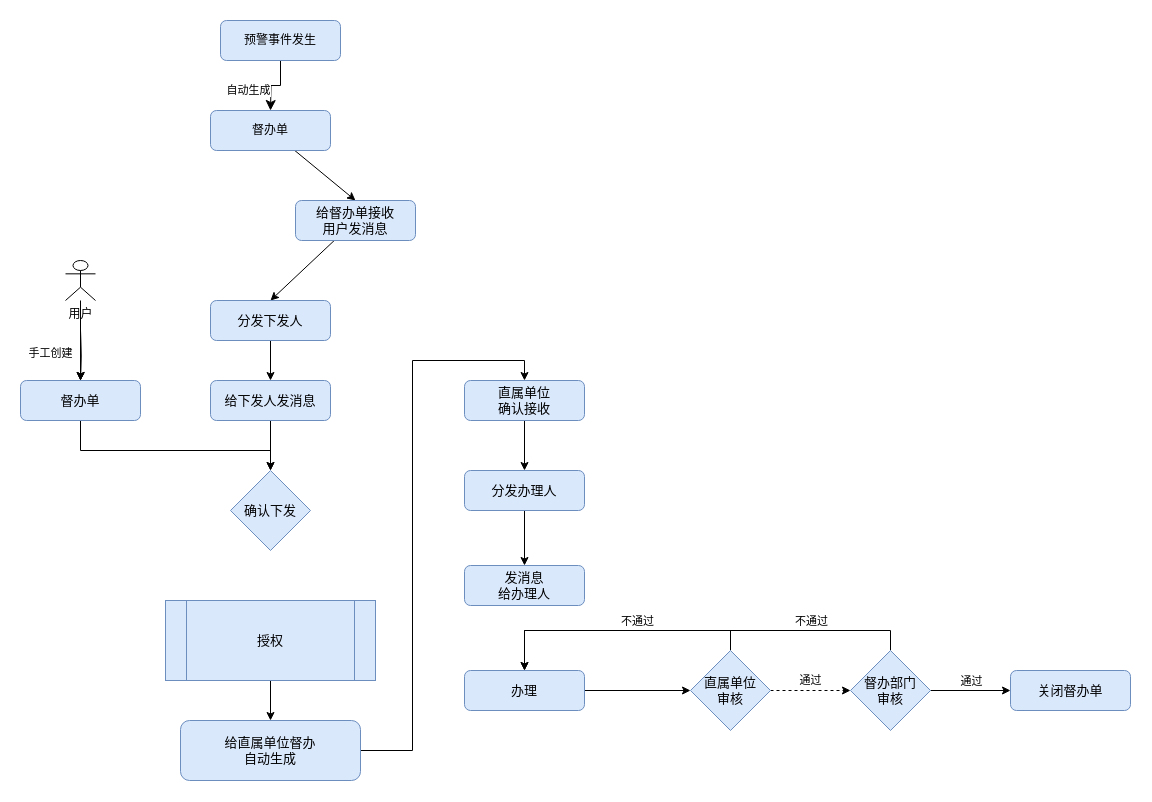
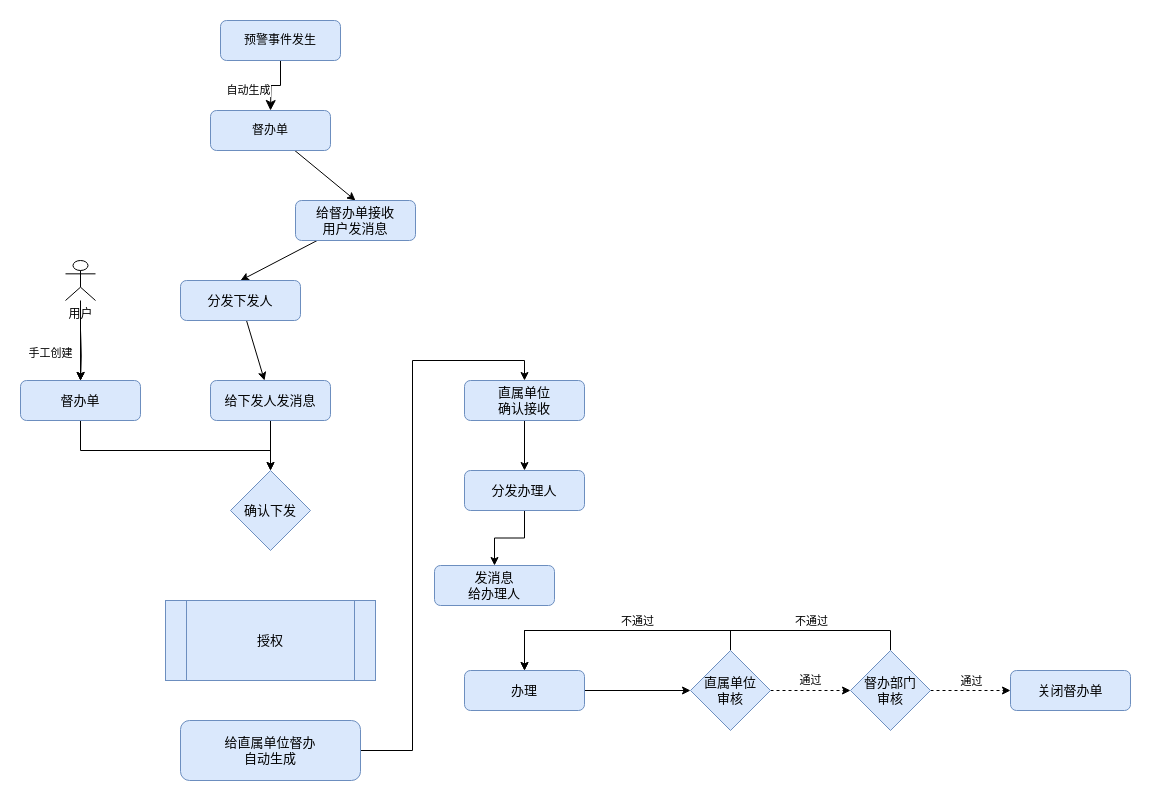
(271, 321) -> (241, 301)
(525, 586) -> (495, 586)
(968, 691) -> (968, 691)
(271, 697) -> none
